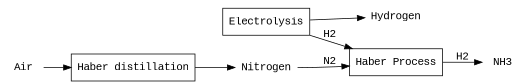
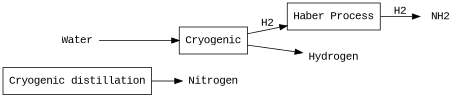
(266, 22) -> (213, 40)
none -> (77, 40)
(502, 62) -> (440, 16)
(320, 67) -> none
(23, 68) -> none
(133, 68) -> (77, 81)
